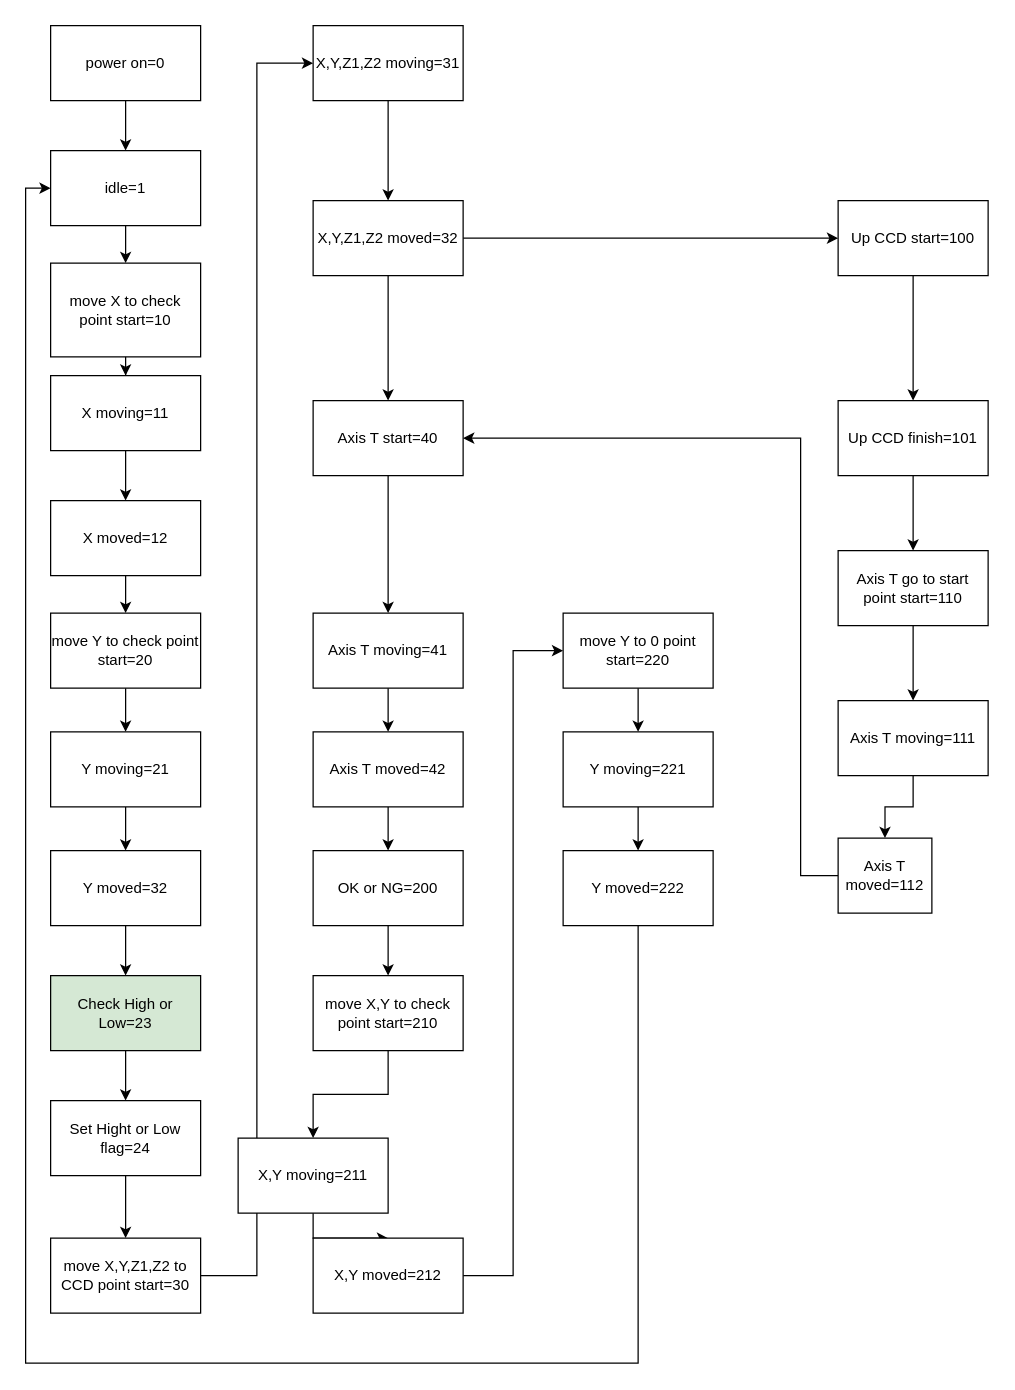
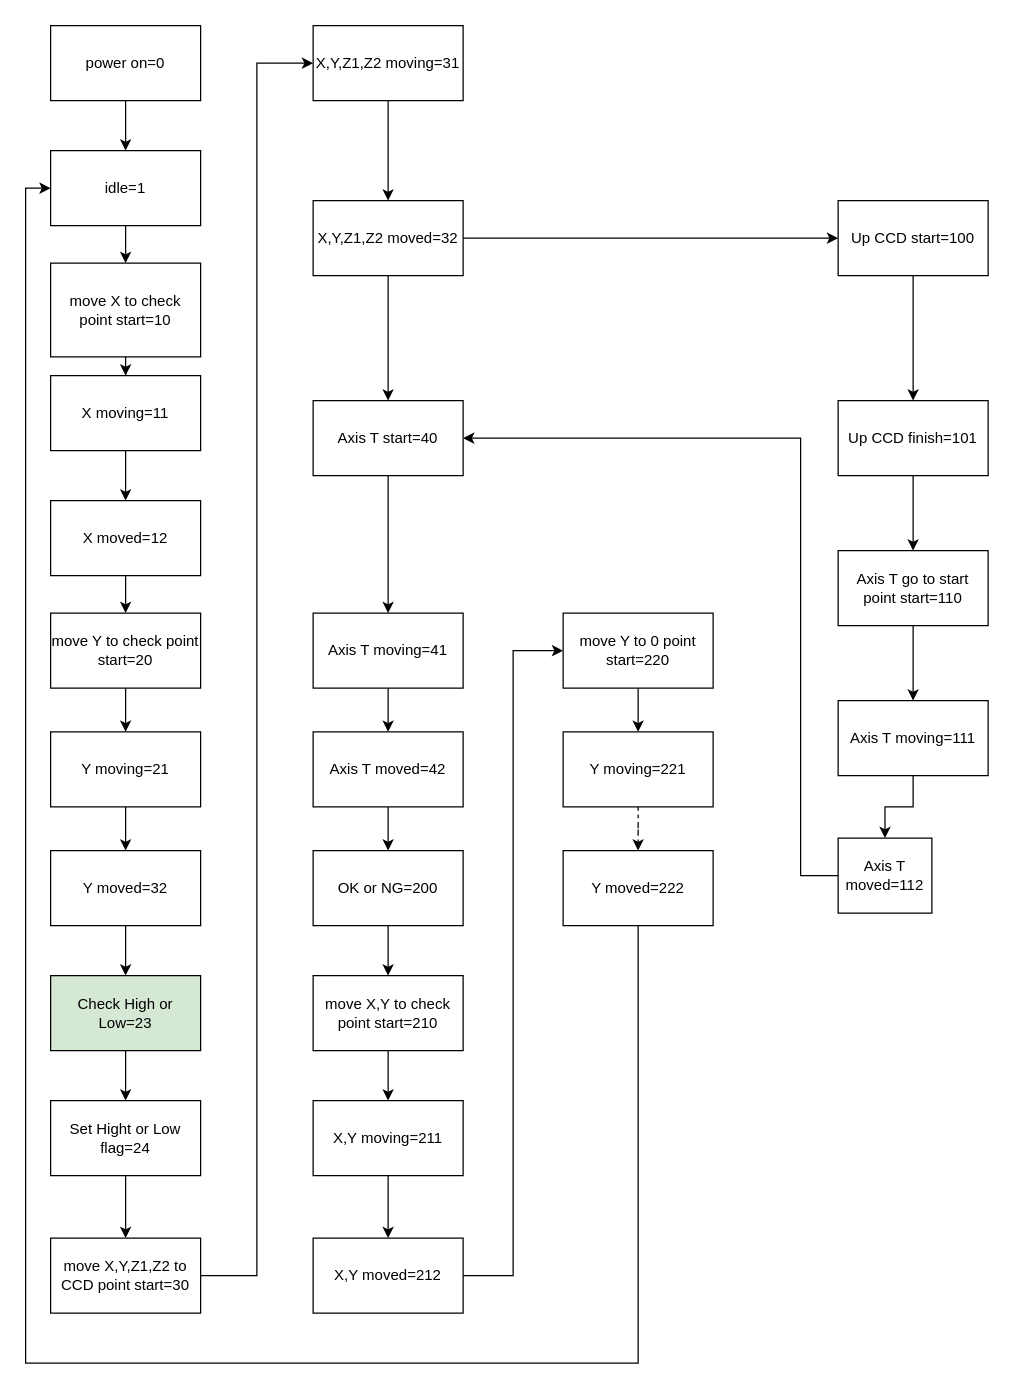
(638, 830) -> (638, 830)
(313, 1176) -> (388, 1138)
